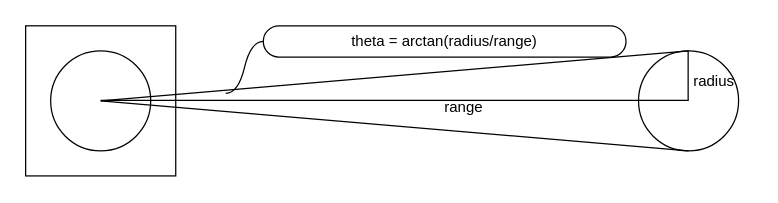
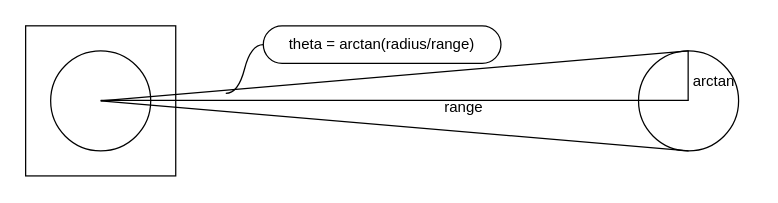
(444, 41) -> (382, 44)
(714, 82) -> (714, 82)
